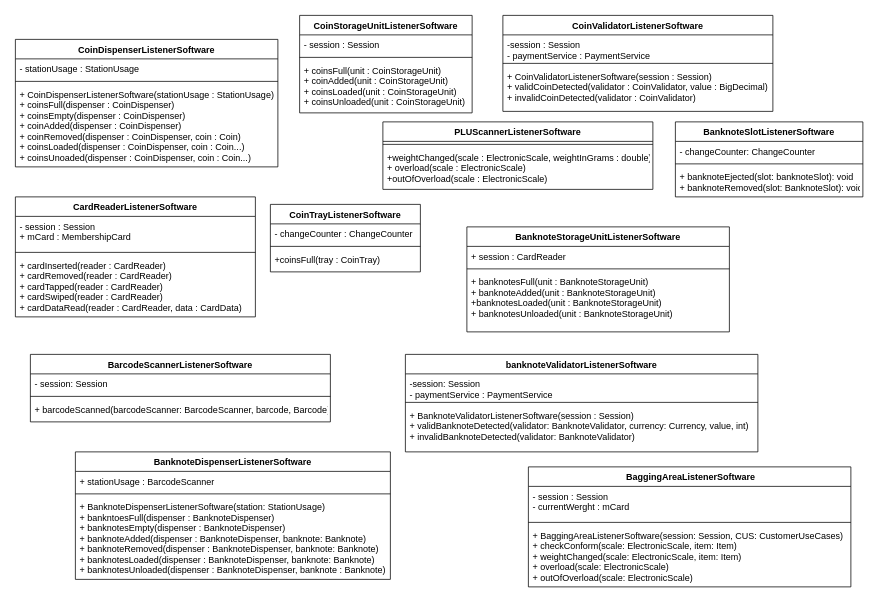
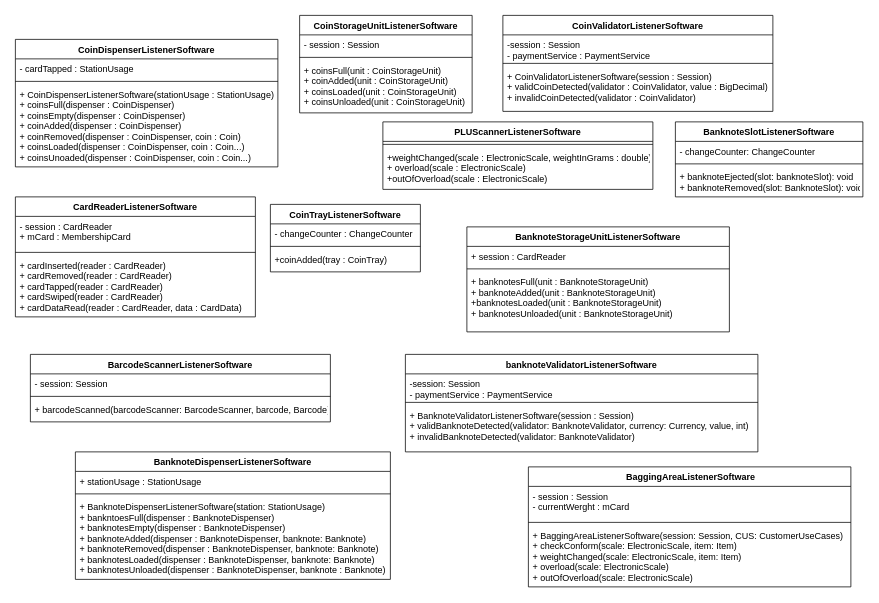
(86, 69) -> (82, 69)
(60, 227) -> (69, 227)
(334, 260) -> (337, 260)
(152, 482) -> (146, 482)
